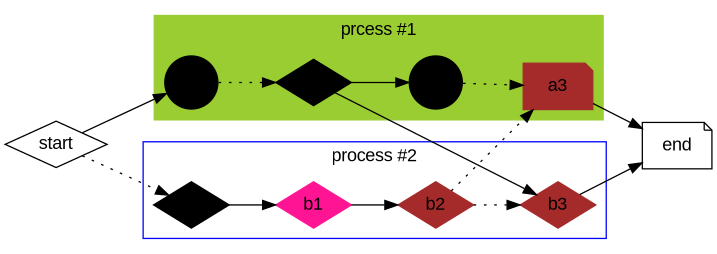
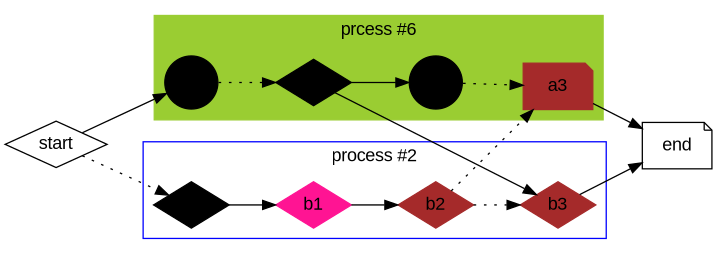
(379, 30) -> (379, 30)
